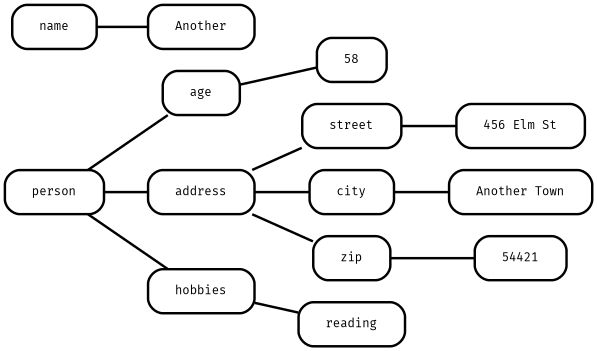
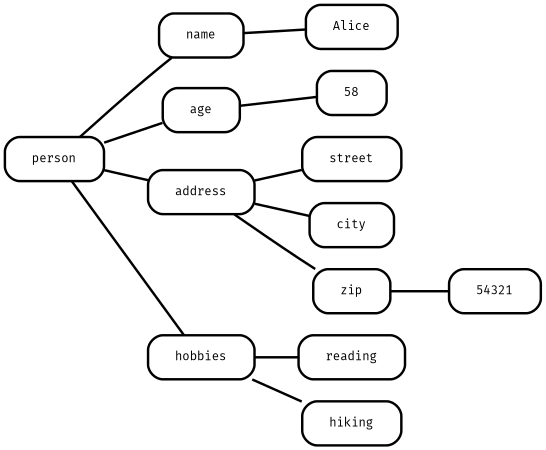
(201, 27) -> (352, 27)
none -> (125, 97)
(521, 126) -> none
(521, 192) -> none
(521, 258) -> (495, 291)
none -> (352, 423)
